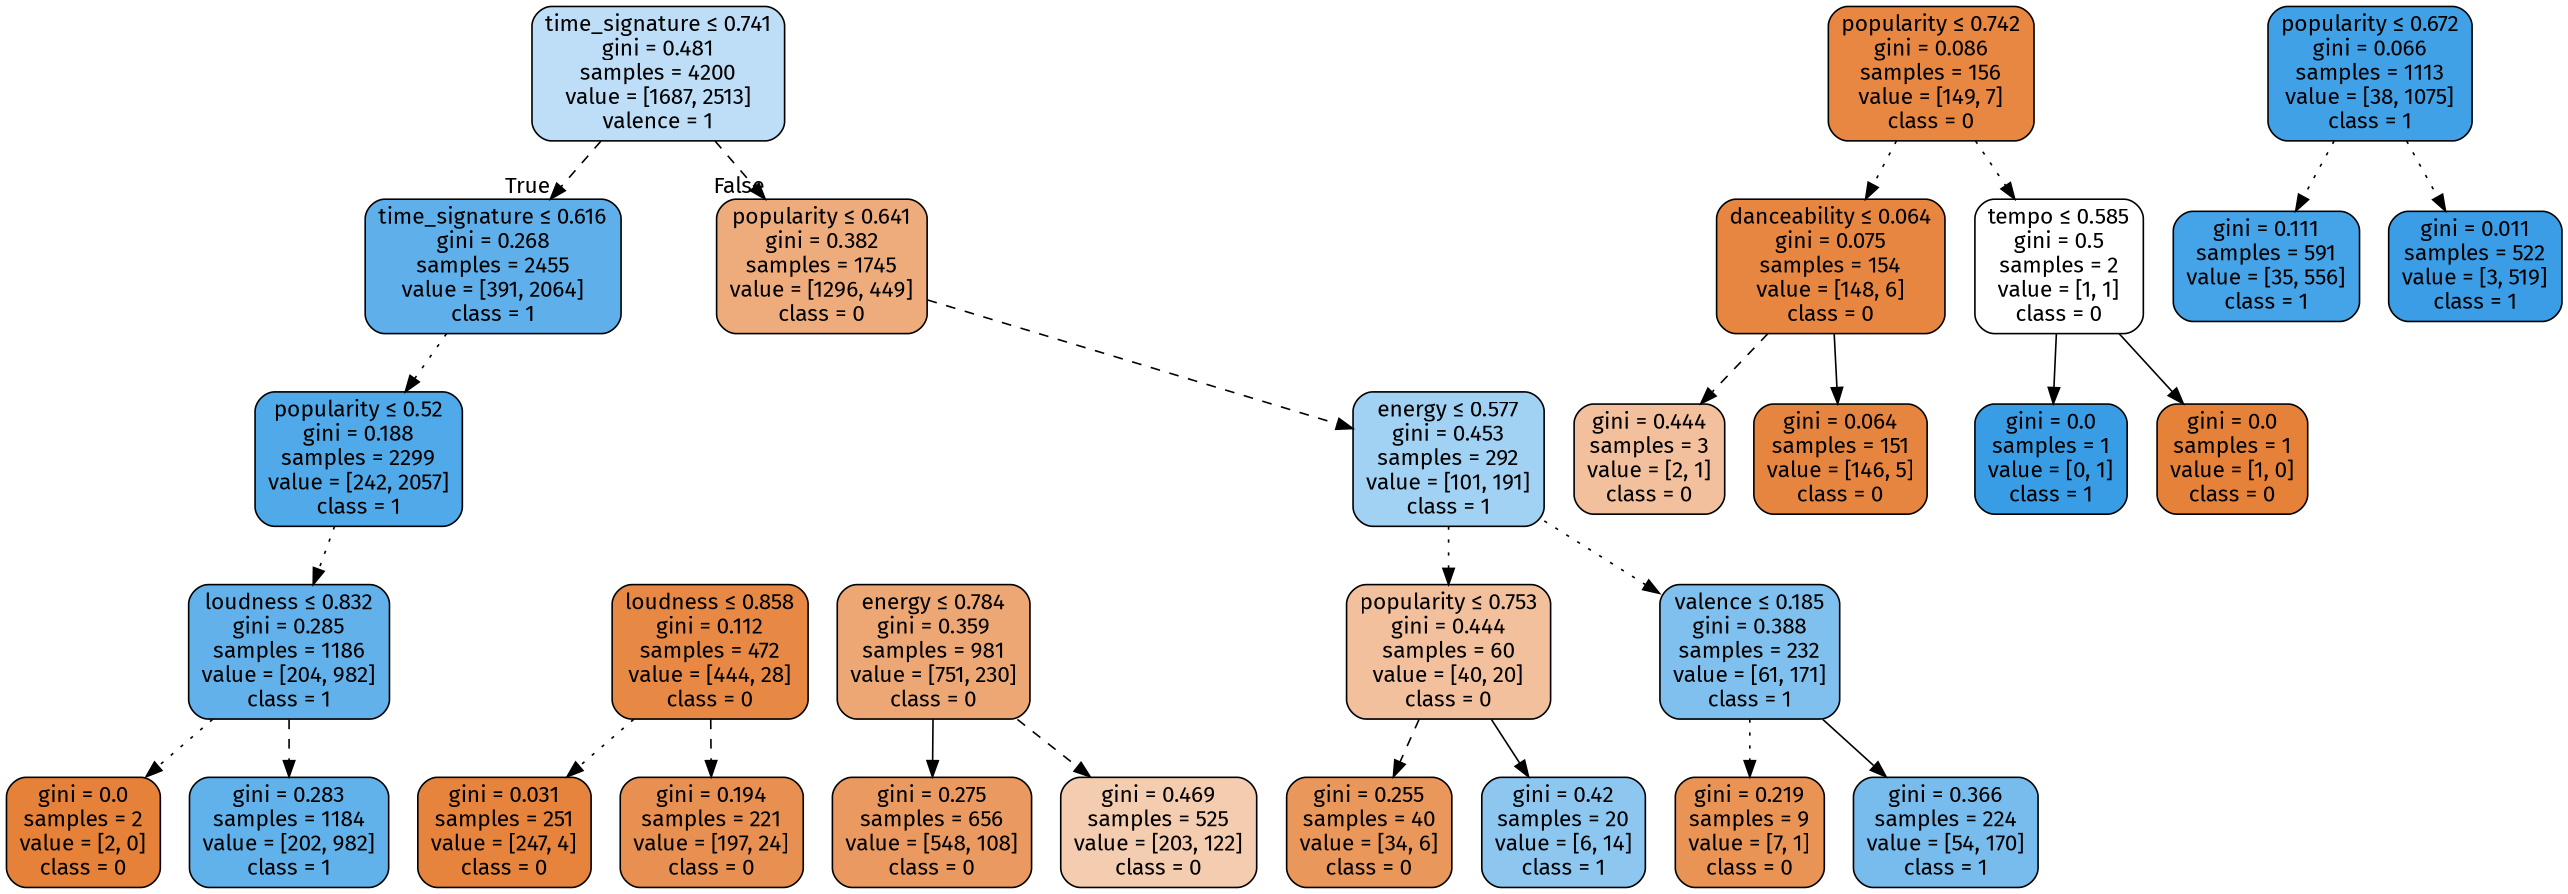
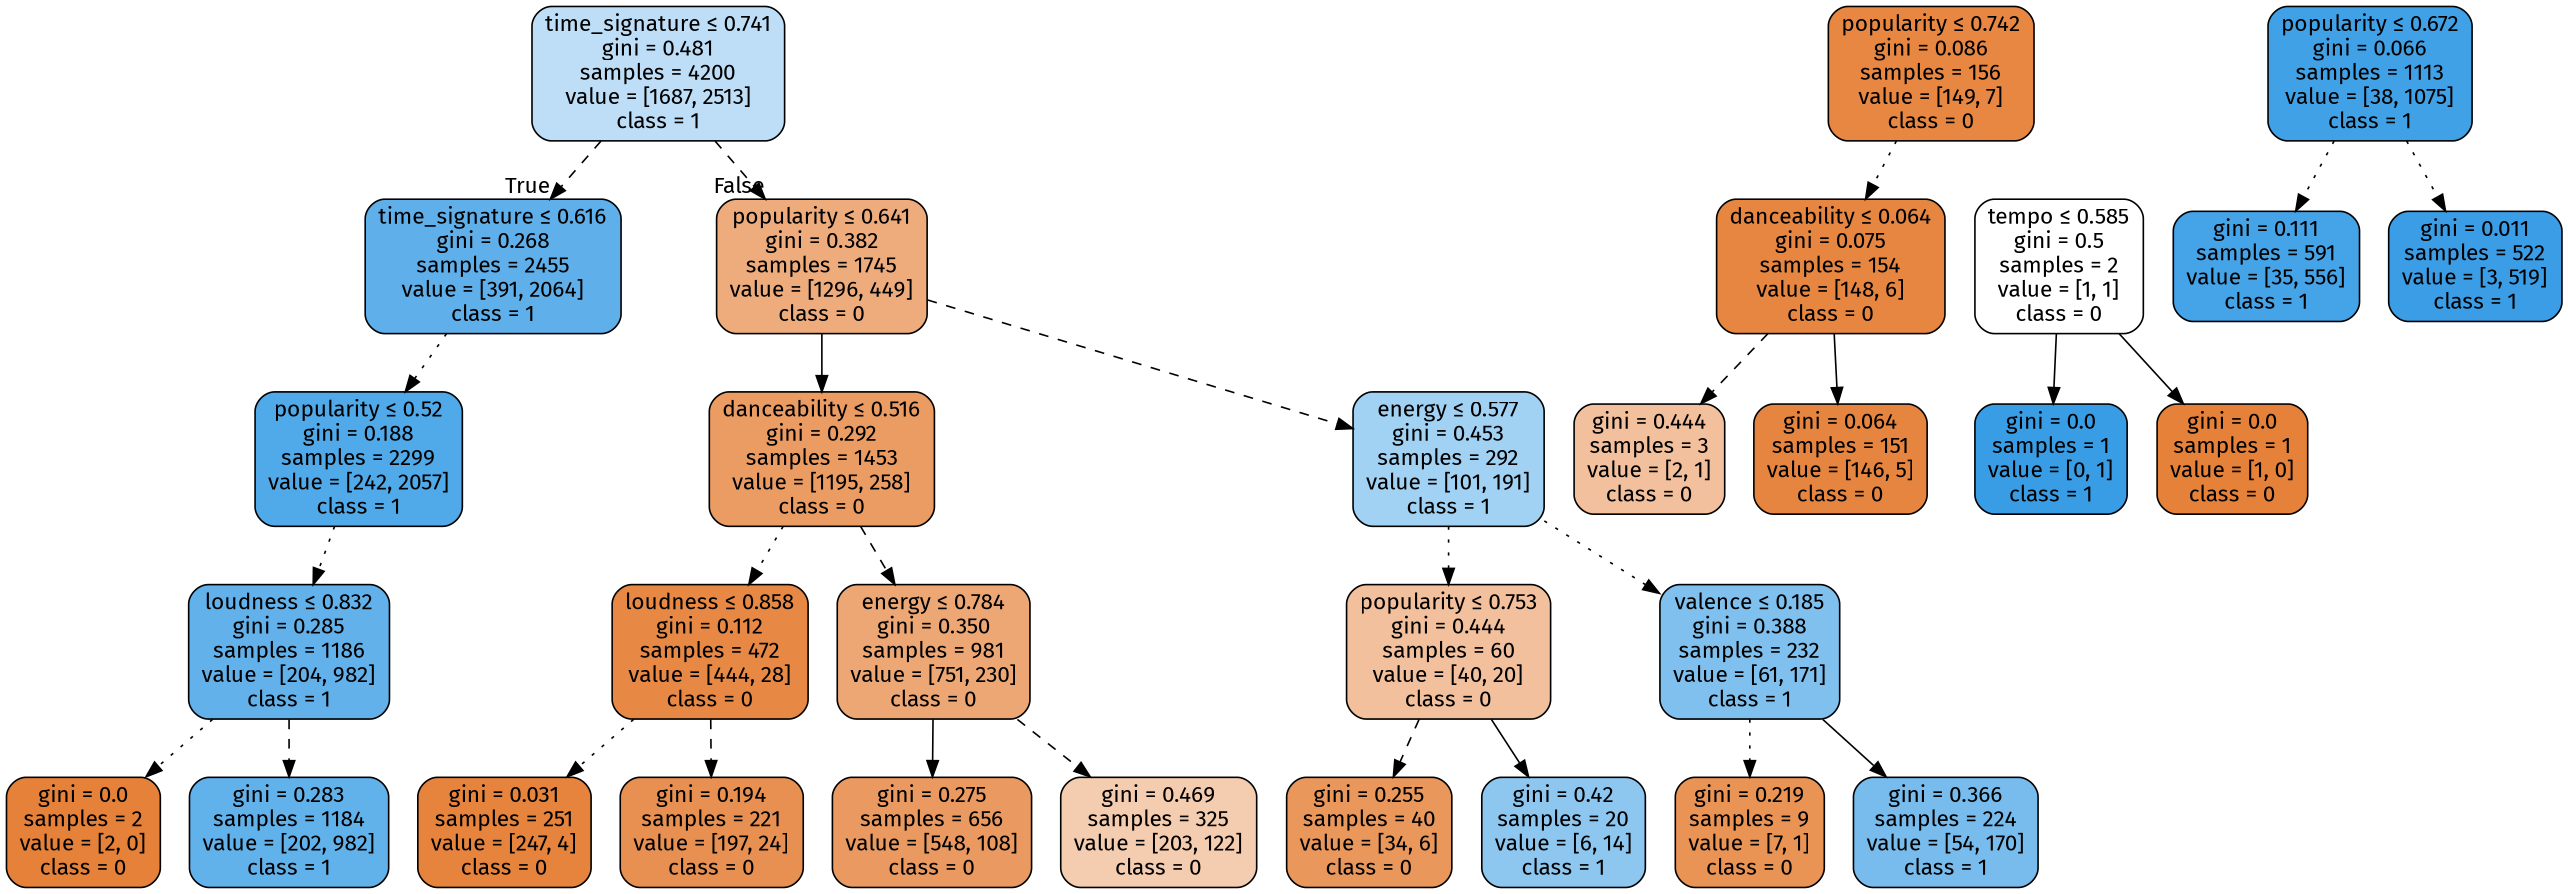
(658, 121) -> (658, 121)
(1991, 163) -> none
none -> (822, 459)
(934, 627) -> (934, 627)
(1159, 819) -> (1159, 819)
